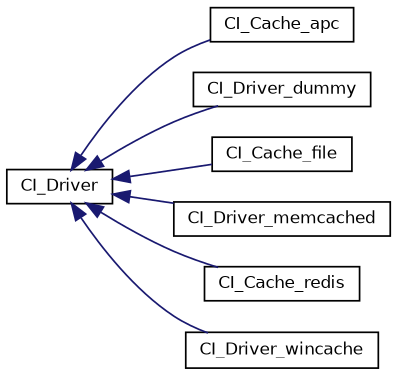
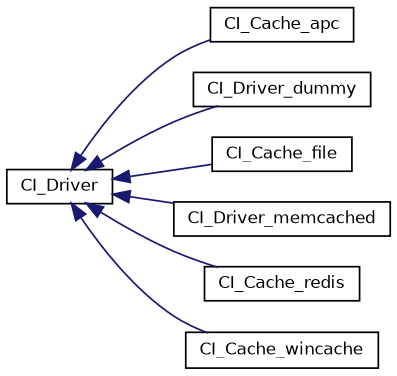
(282, 350) -> (282, 350)
